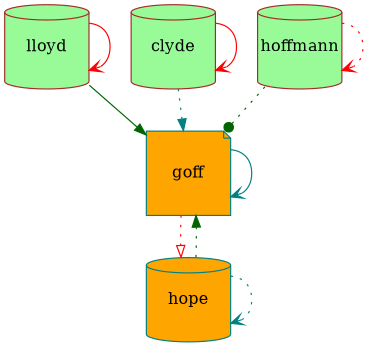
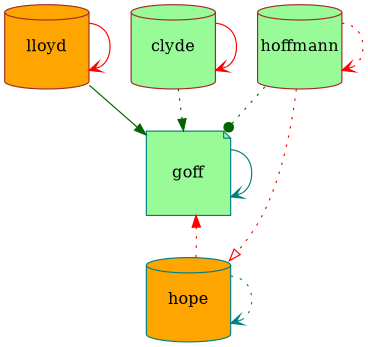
(47, 47) -> (47, 47)
(180, 104) -> (180, 104)
(189, 173) -> (189, 173)
(181, 230) -> (278, 175)
(196, 242) -> (196, 242)
